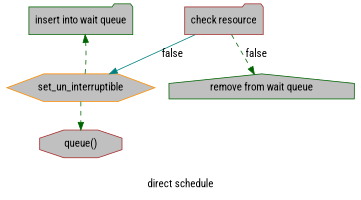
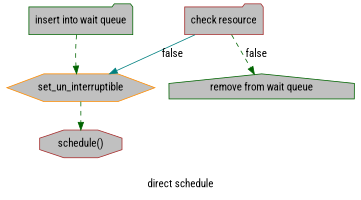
(86, 58) -> (76, 50)
(81, 144) -> (81, 144)
